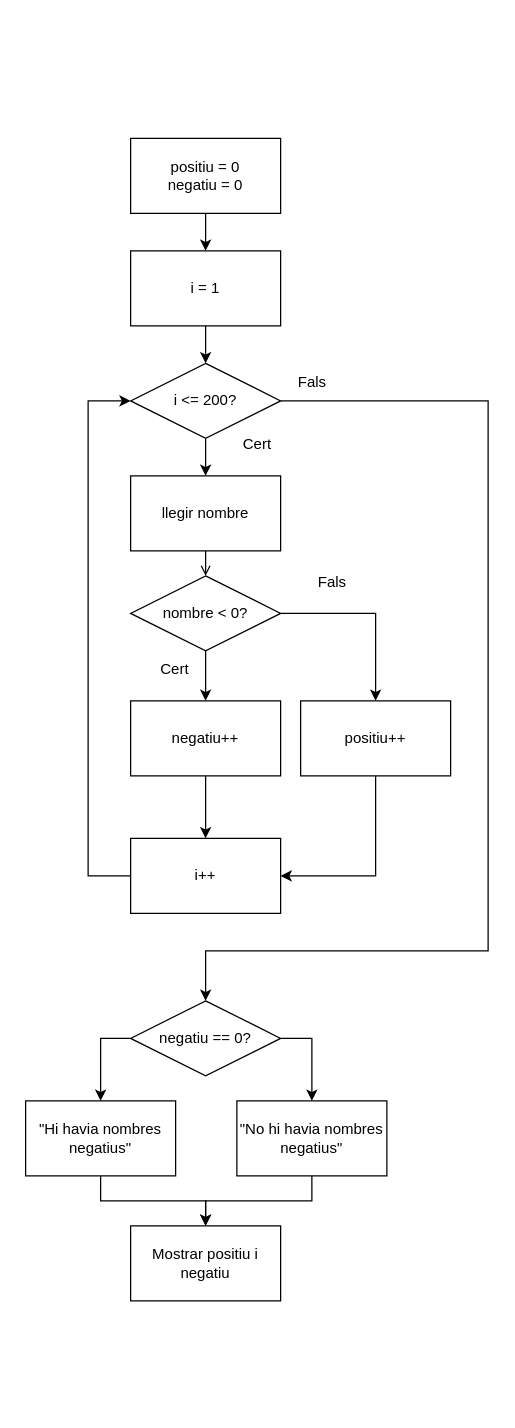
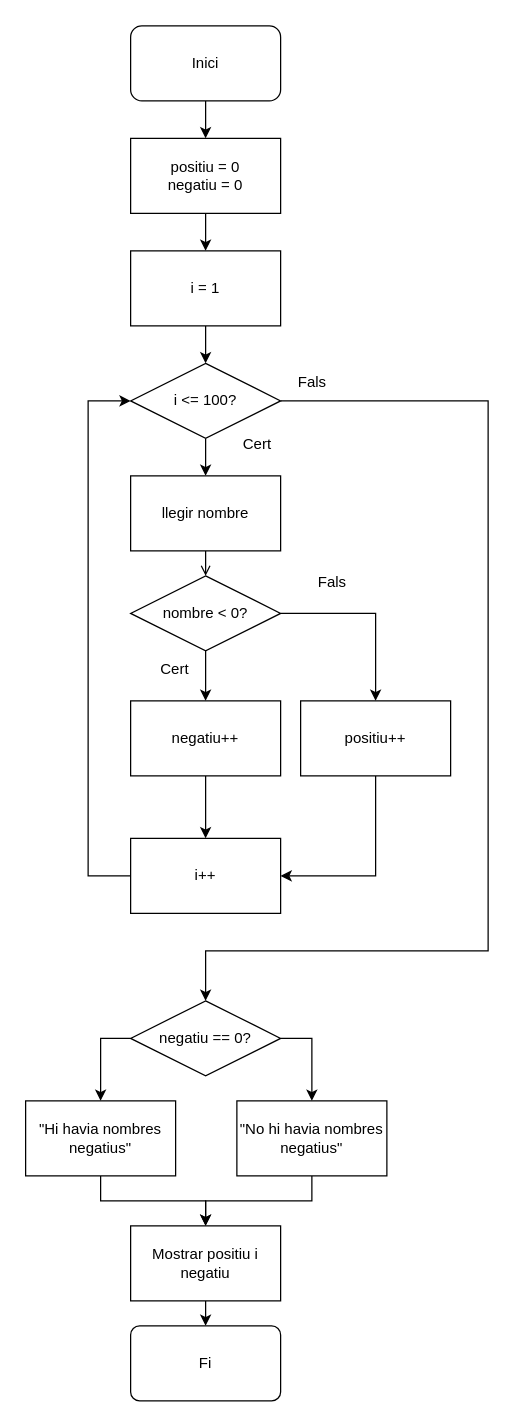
none -> (206, 63)
none -> (206, 124)
(206, 401) -> (206, 401)
none -> (206, 1309)
none -> (206, 1363)
